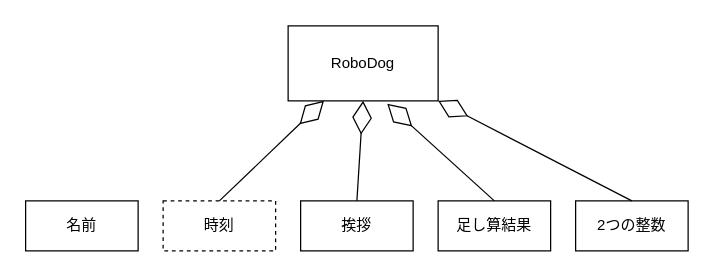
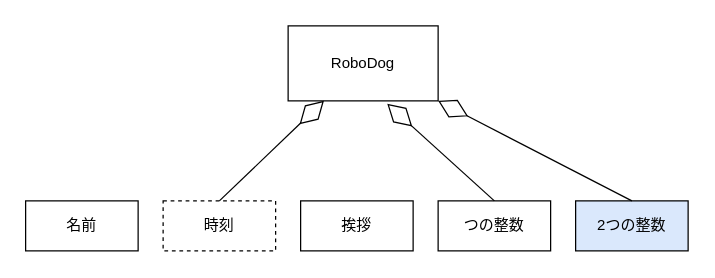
(359, 167) -> none
(494, 226) -> (494, 226)
(632, 226) -> (632, 226)
